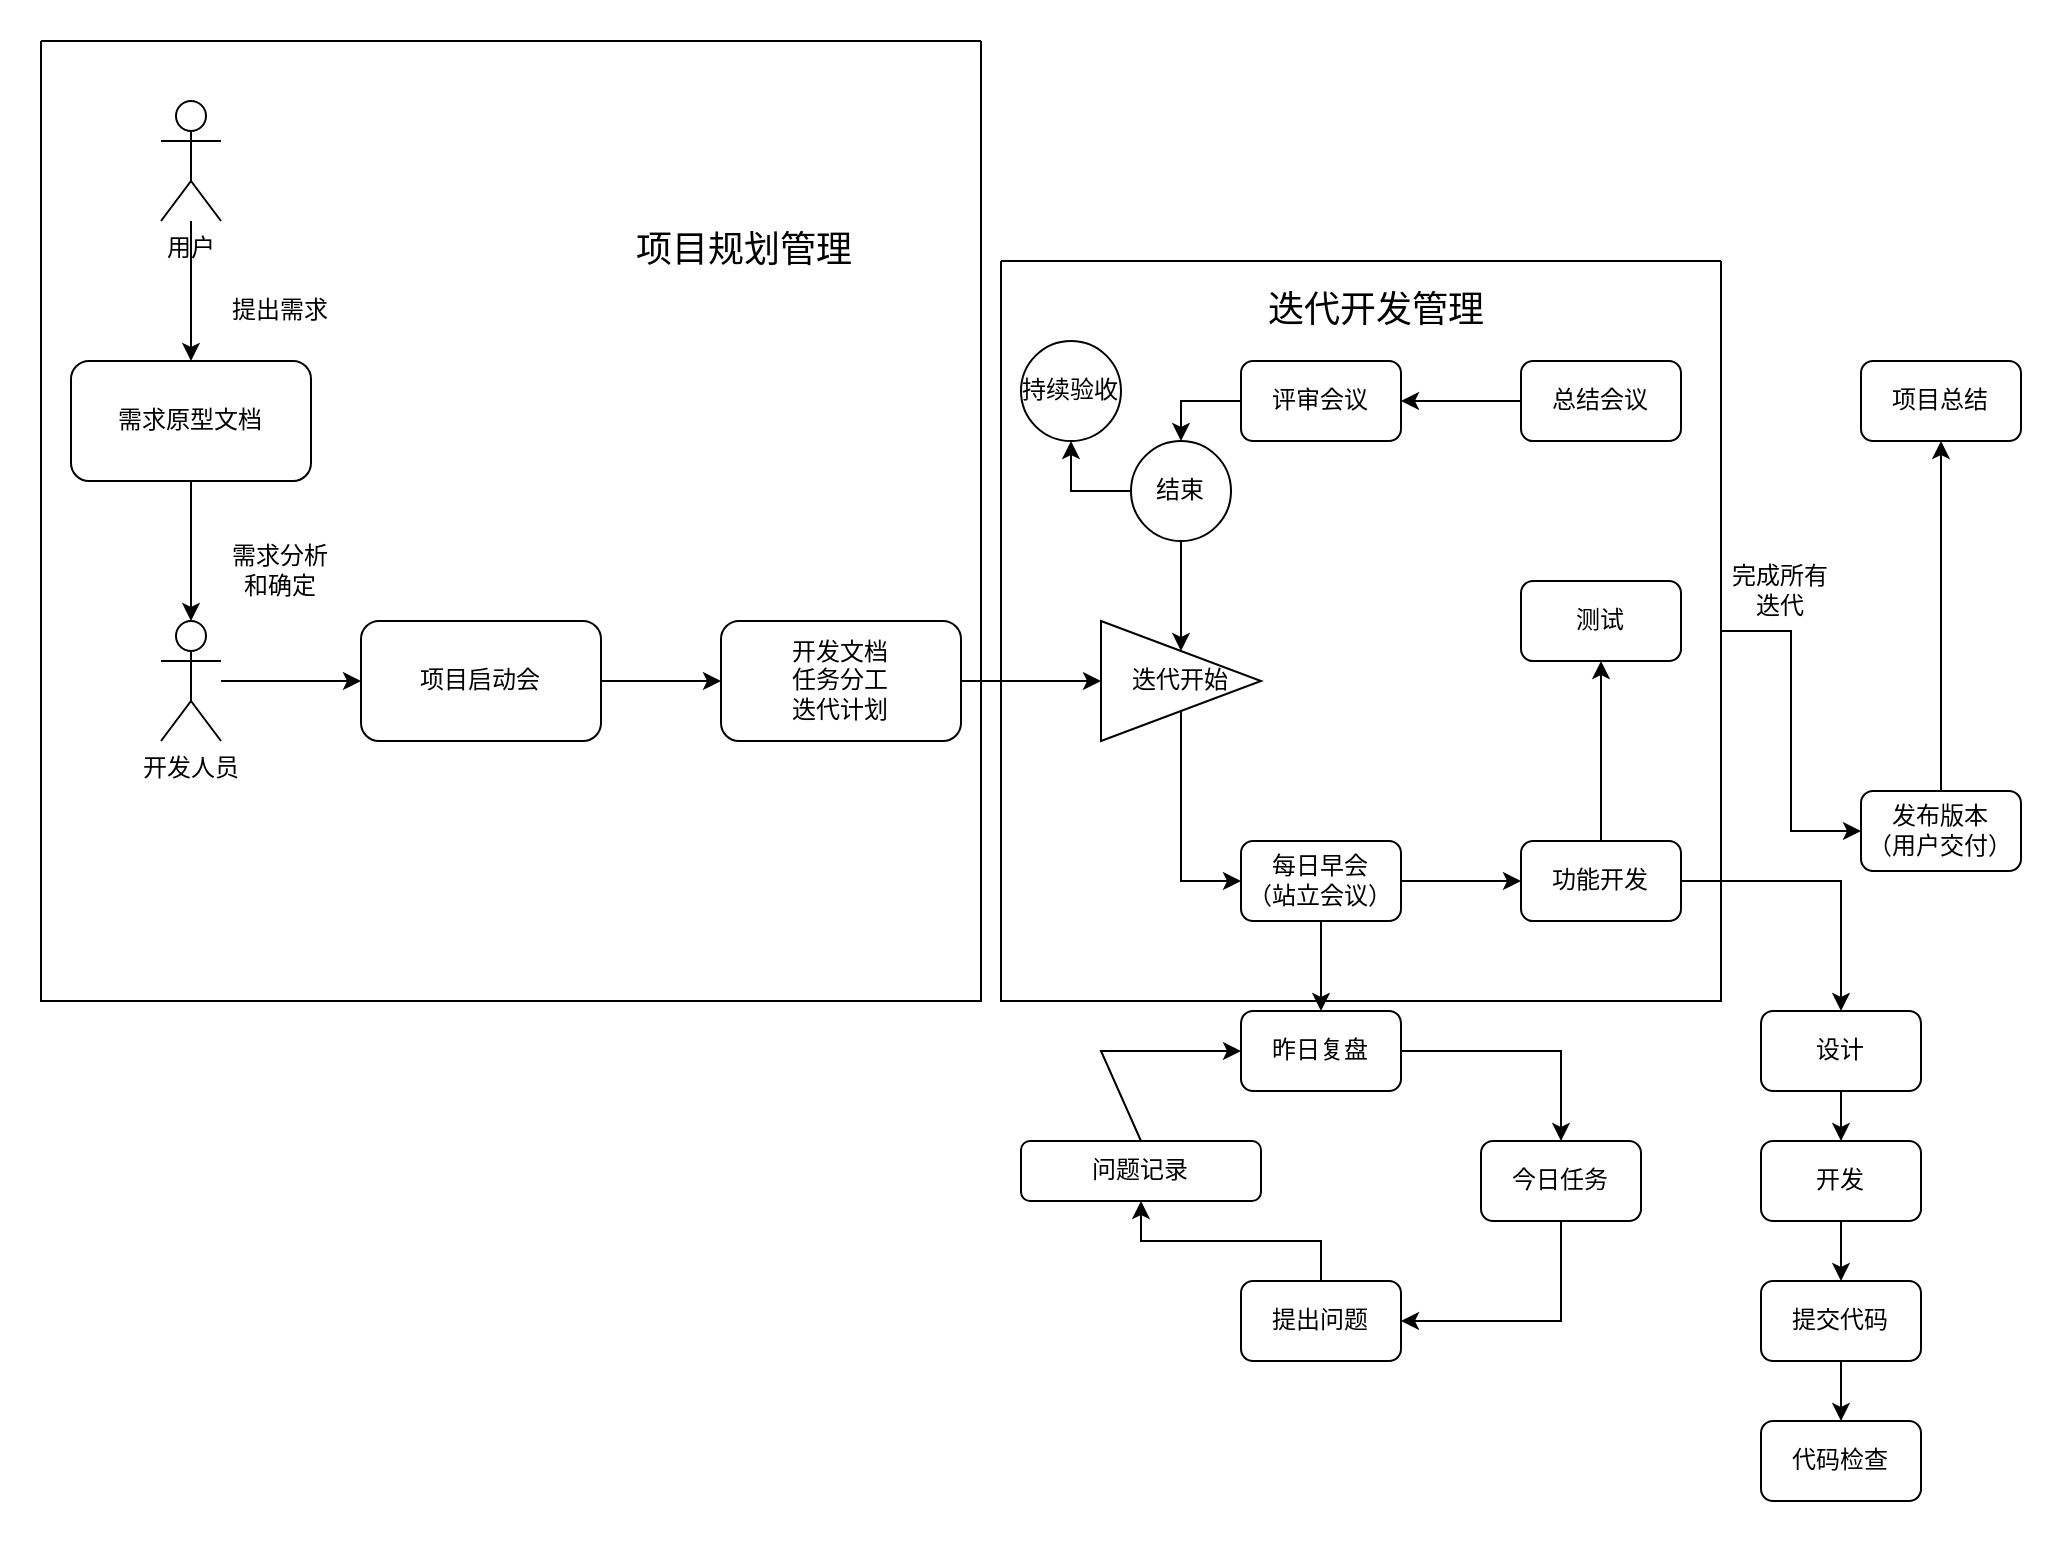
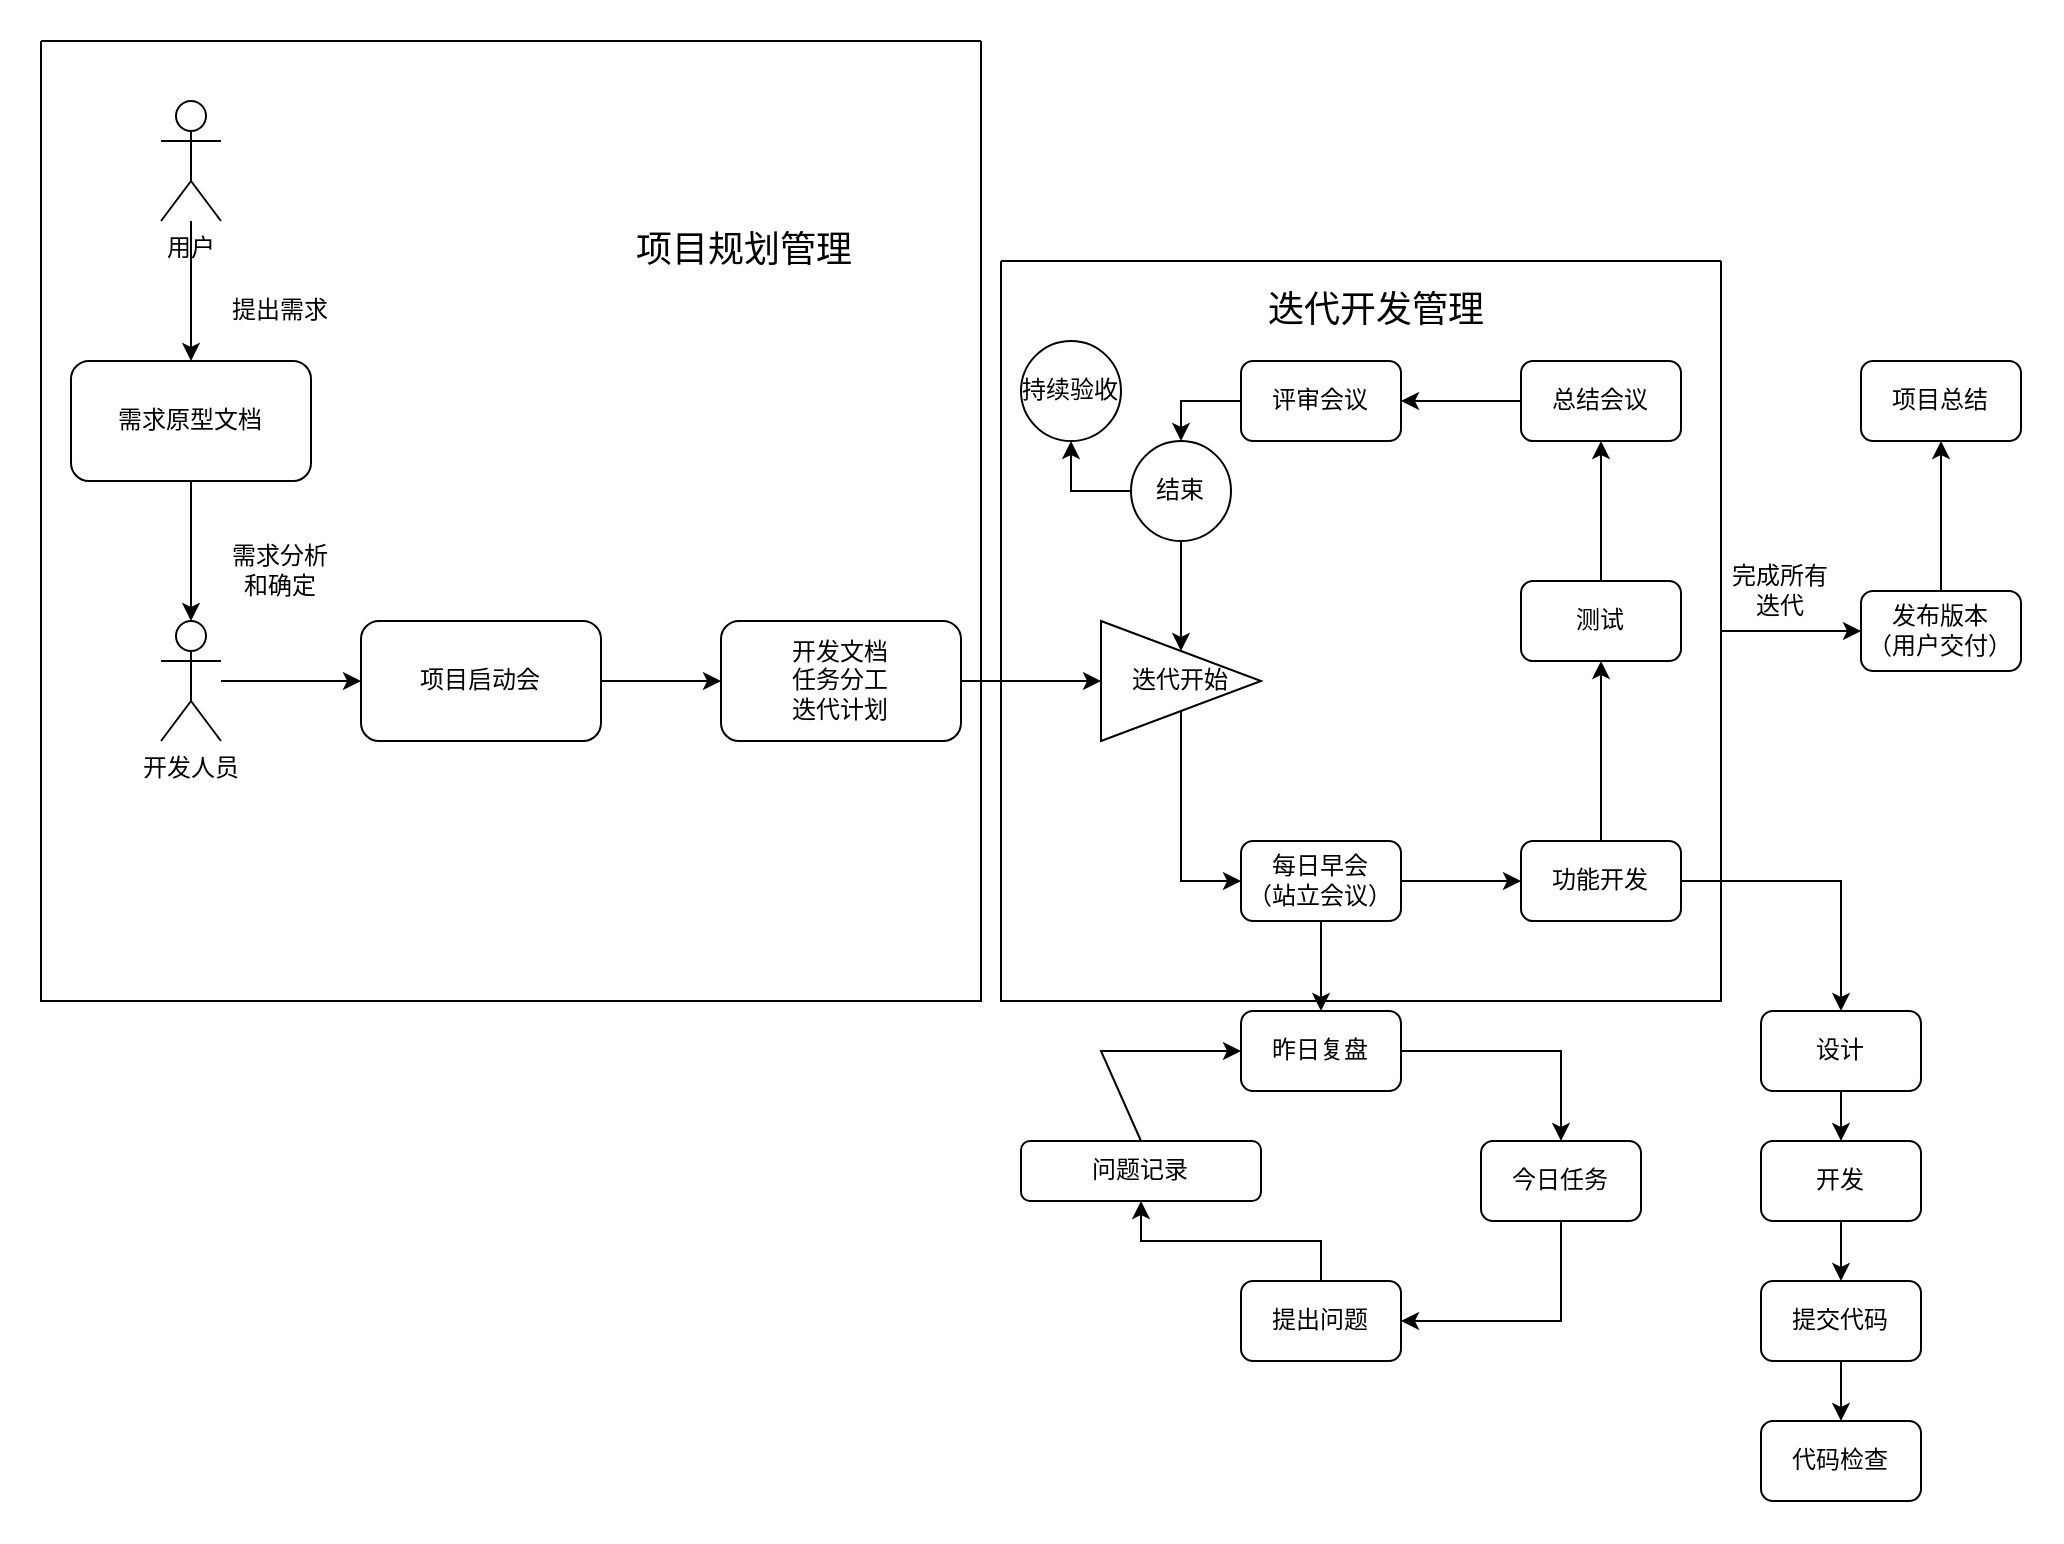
none -> (1601, 518)
(1941, 831) -> (1941, 631)
